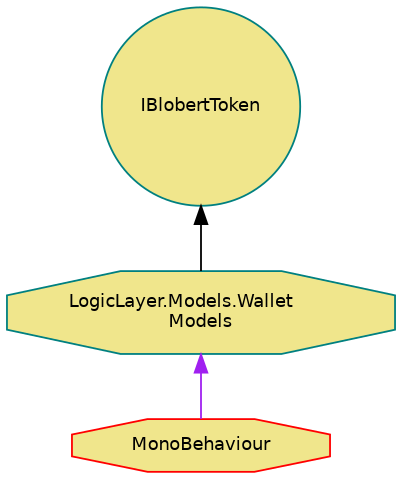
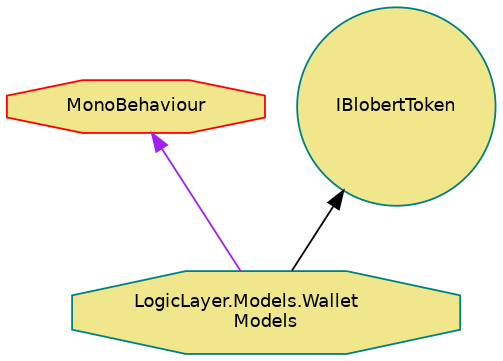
(201, 396) -> (201, 210)
